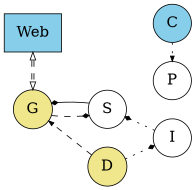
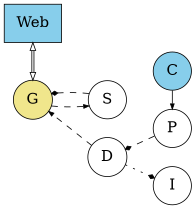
(172, 49) -> (172, 97)
(33, 71) -> (33, 62)
(73, 102) -> (73, 93)
(67, 116) -> (67, 107)
(143, 125) -> none
none -> (143, 141)
(107, 167) -> (107, 157)
